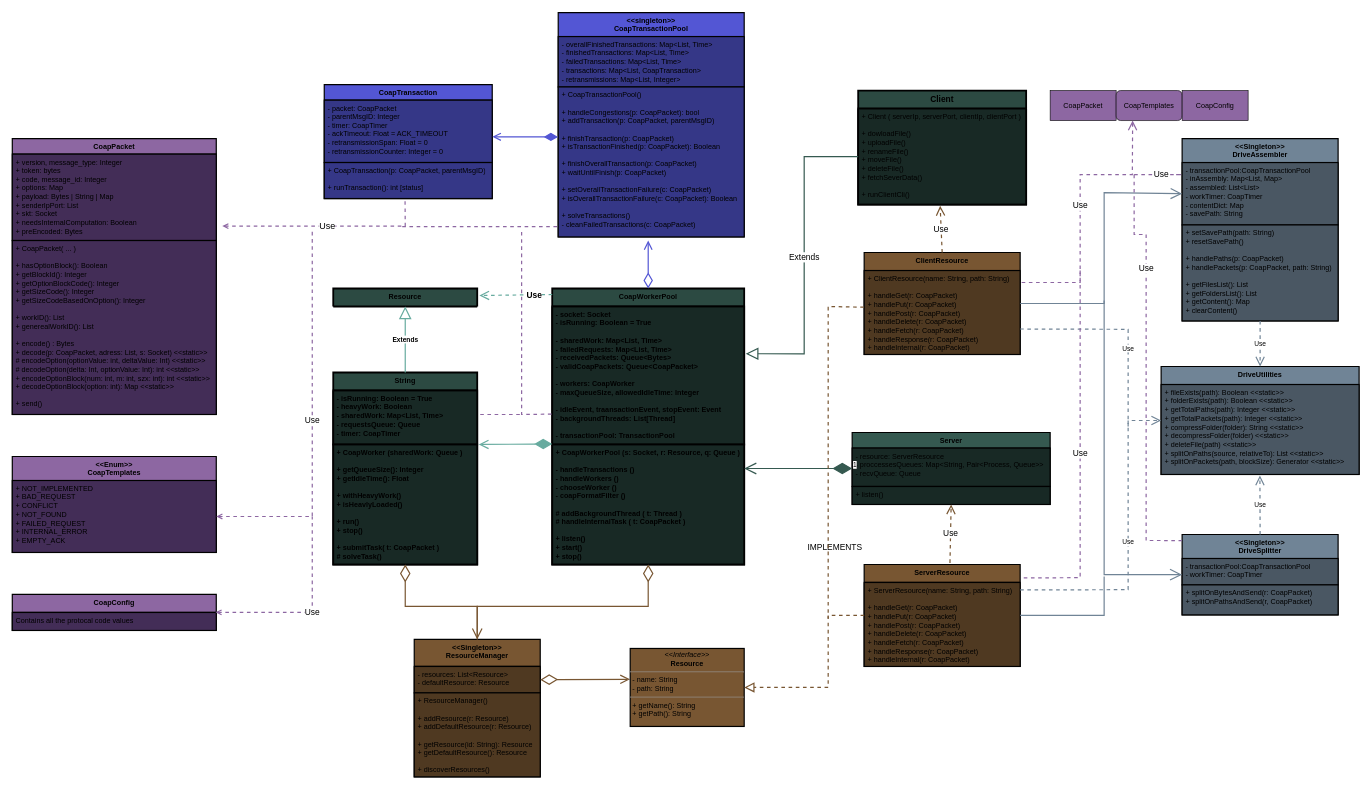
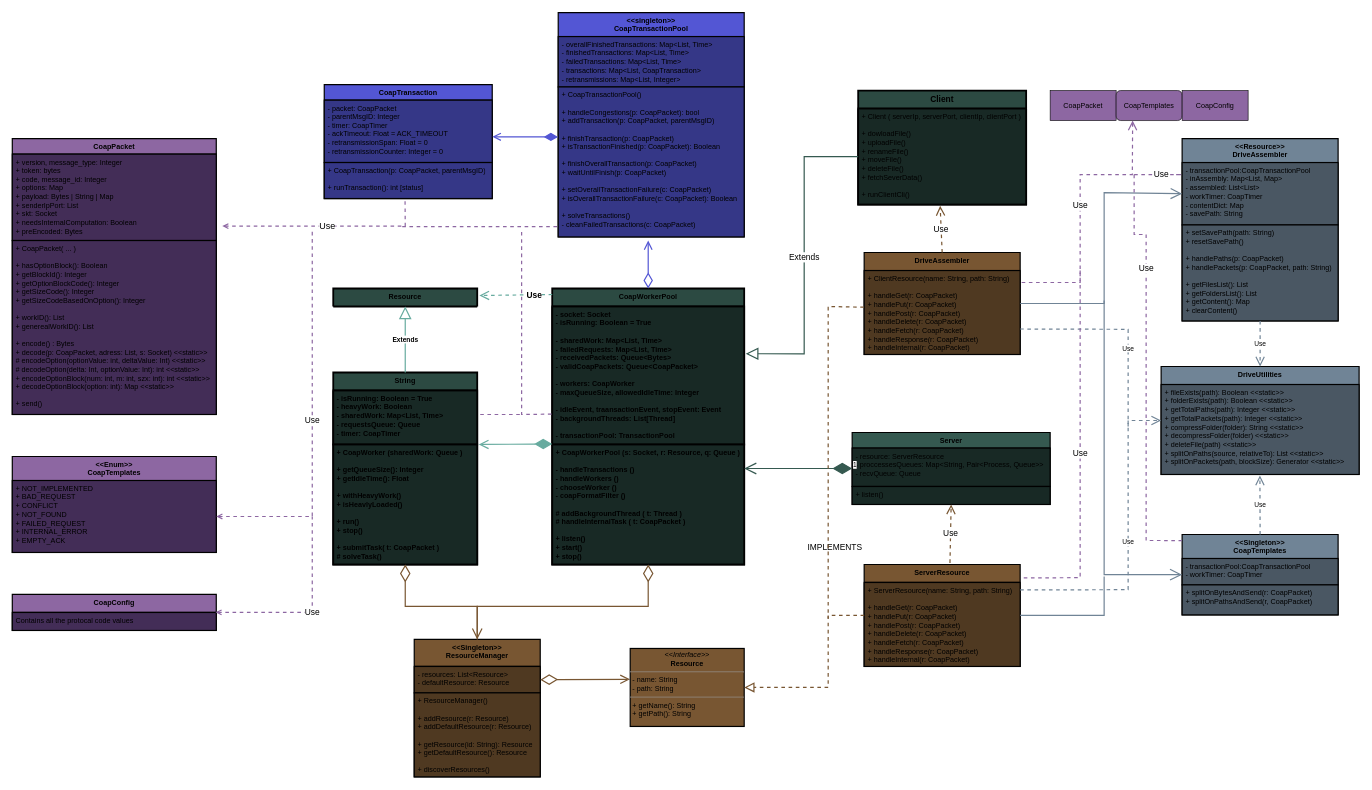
(1260, 151) -> (1260, 151)
(942, 261) -> (942, 261)
(1260, 547) -> (1260, 547)
